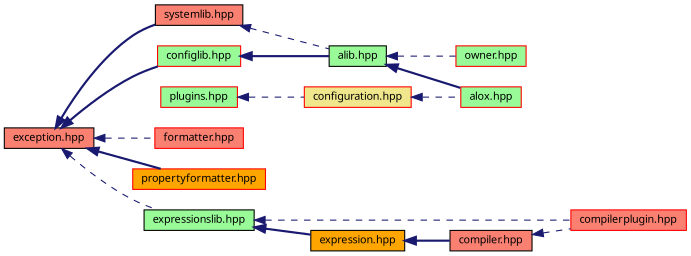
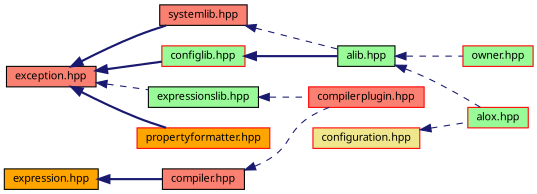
(429, 78) -> (444, 86)
(199, 97) -> none
(199, 138) -> none
(288, 232) -> none
